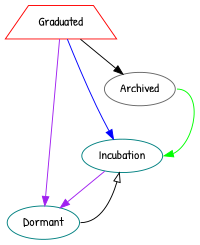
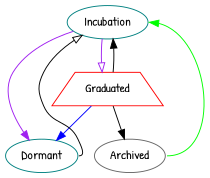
none -> (101, 51)
(87, 86) -> (114, 60)
(53, 118) -> (77, 120)
